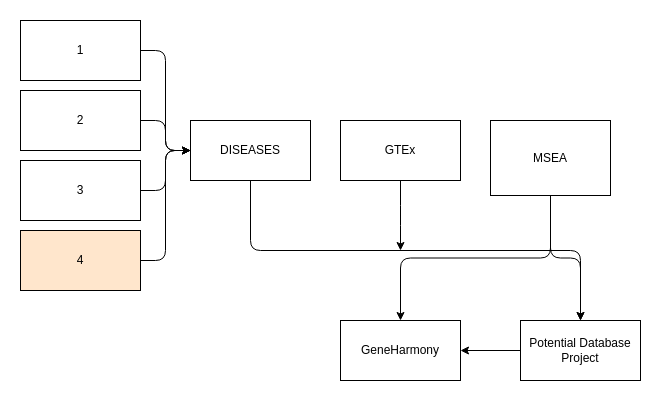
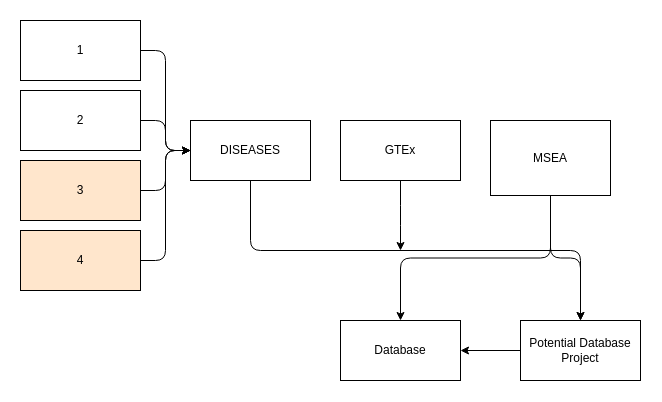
(81, 191) -> (81, 191)
(401, 351) -> (401, 351)
